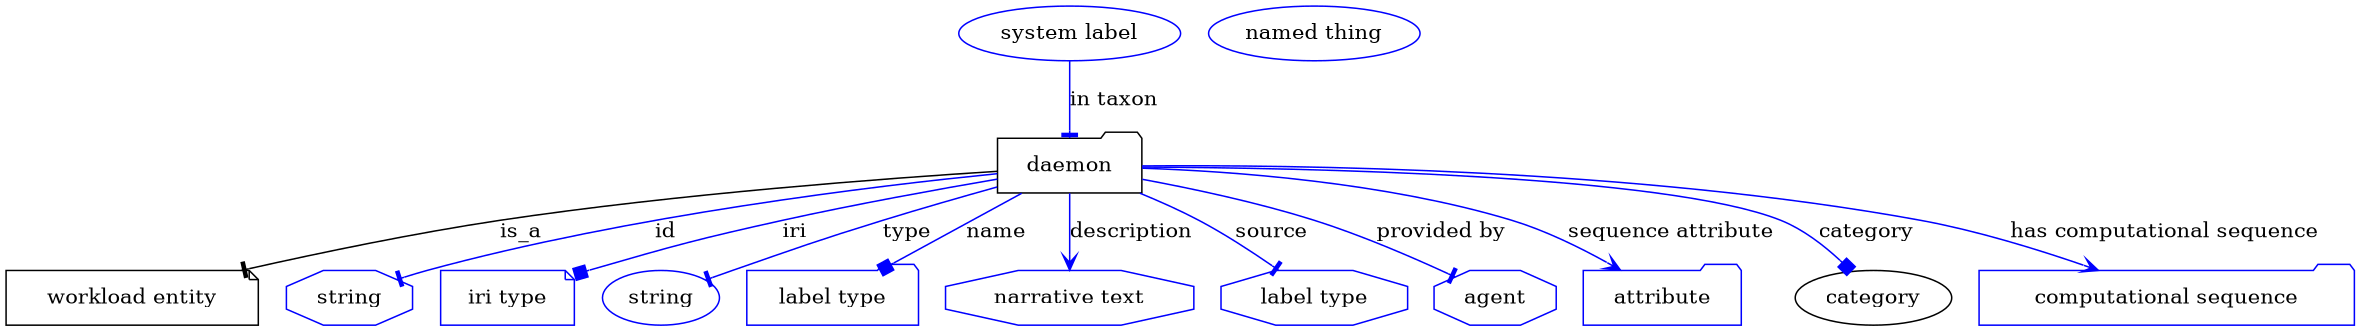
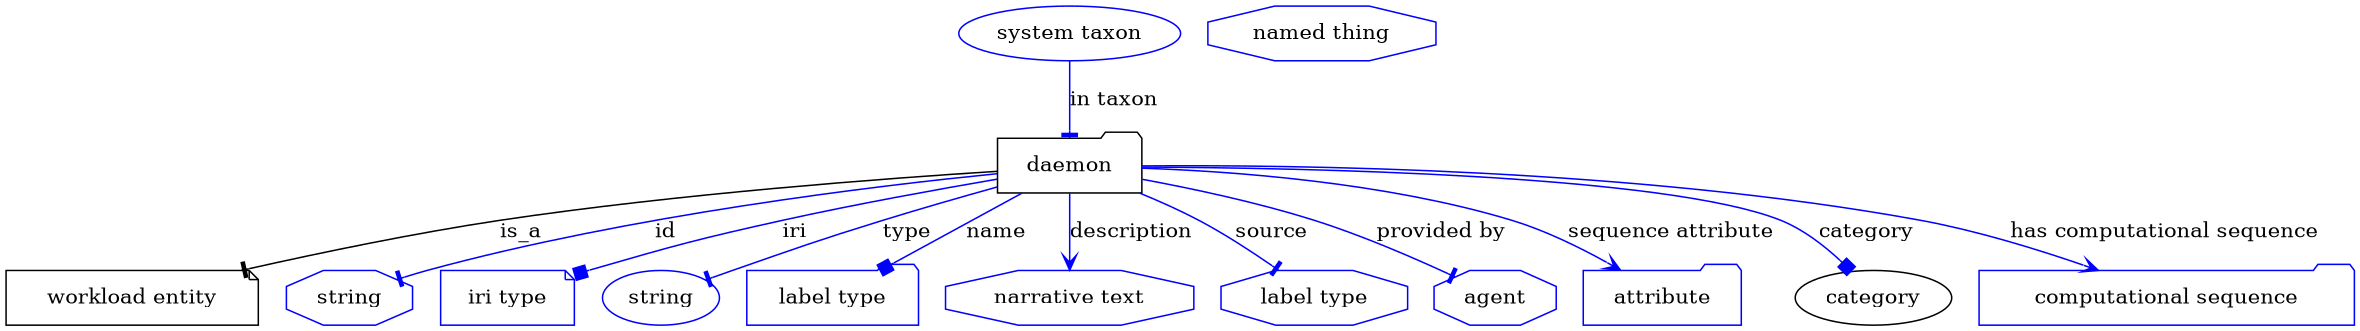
(1070, 33) -> (1070, 33)
(1314, 33) -> (1322, 33)
